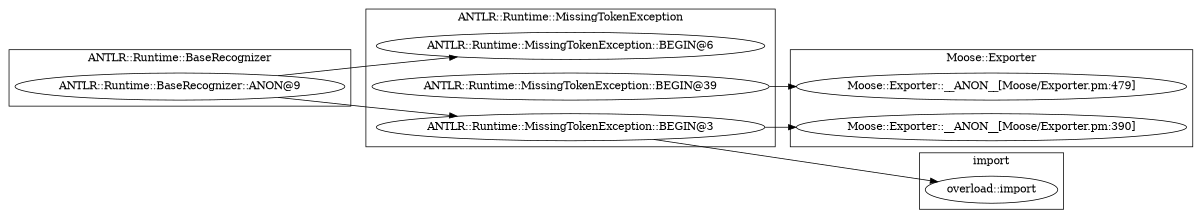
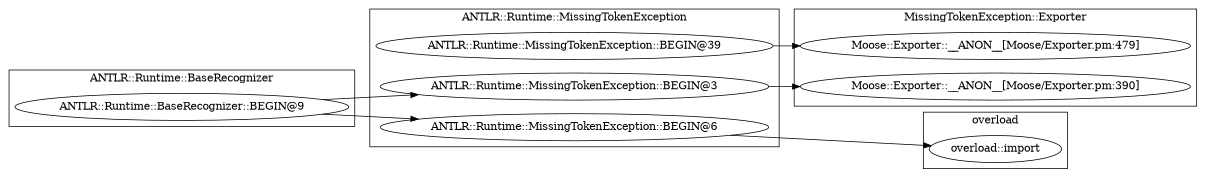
(991, 58) -> (995, 18)
(180, 87) -> (182, 107)
(792, 160) -> (827, 140)
(991, 161) -> (995, 121)
